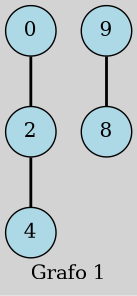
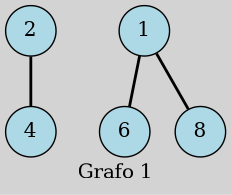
(31, 31) -> none
(107, 31) -> (144, 31)
none -> (125, 132)
